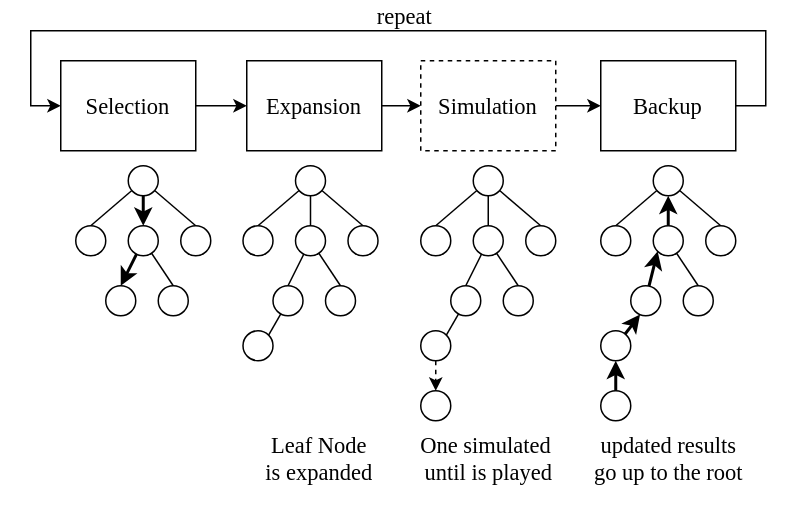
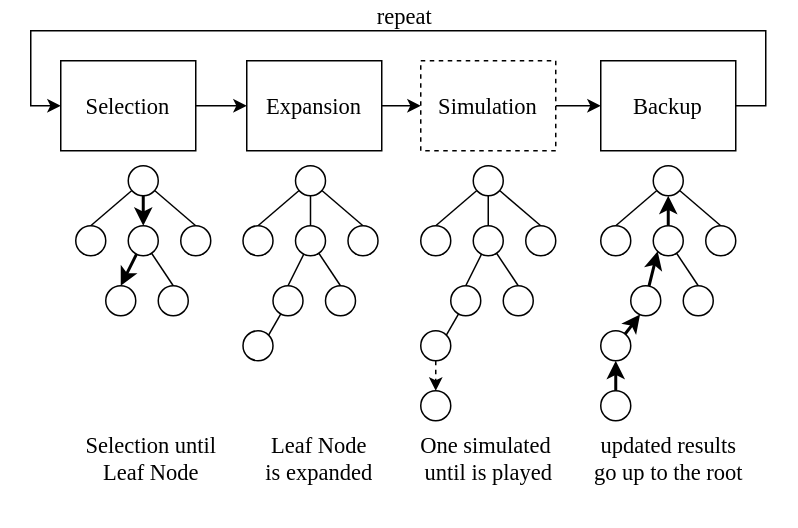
none -> (151, 458)
